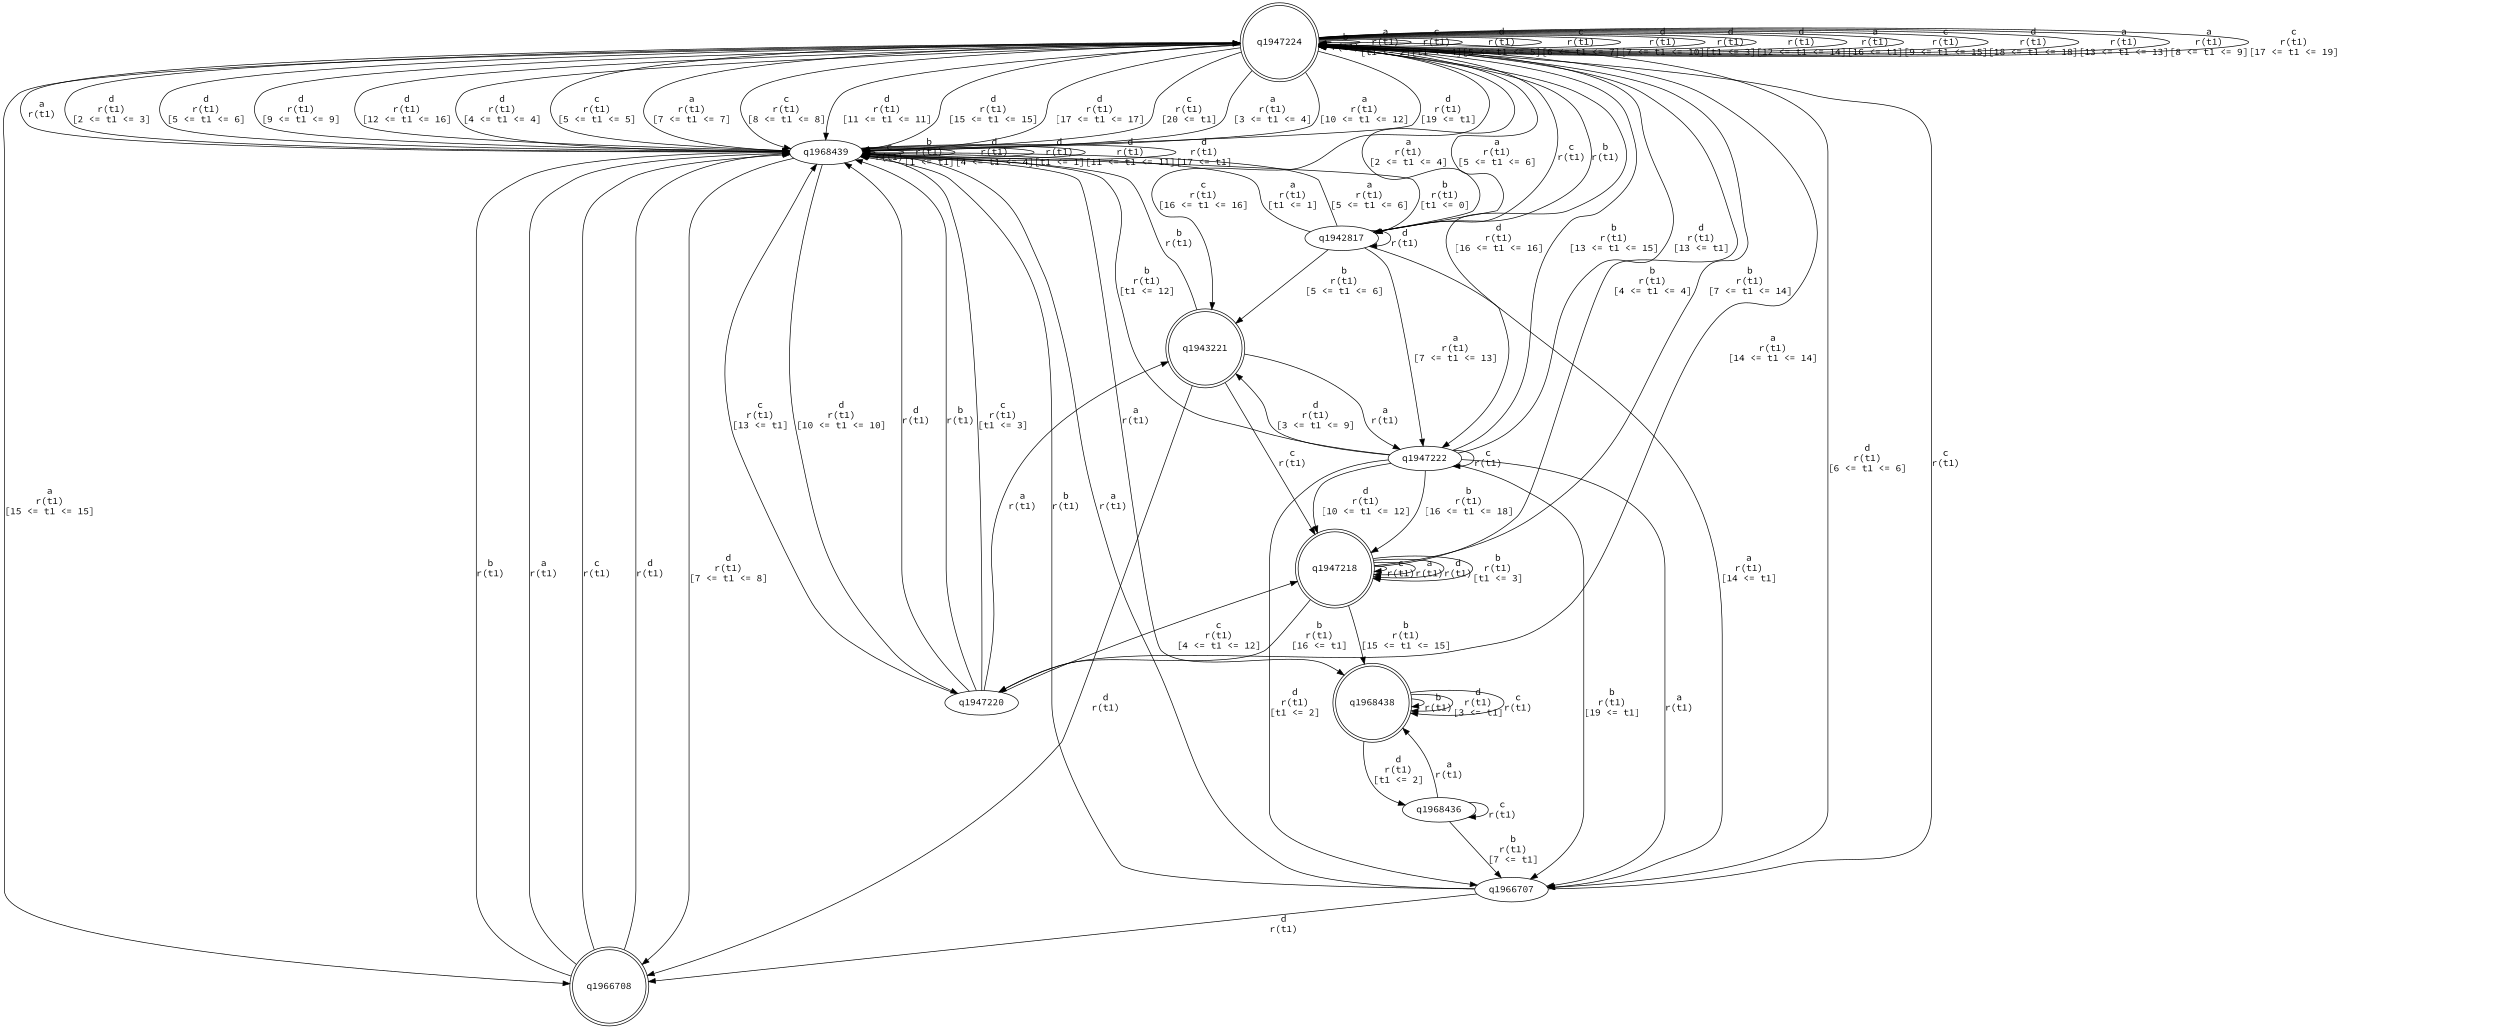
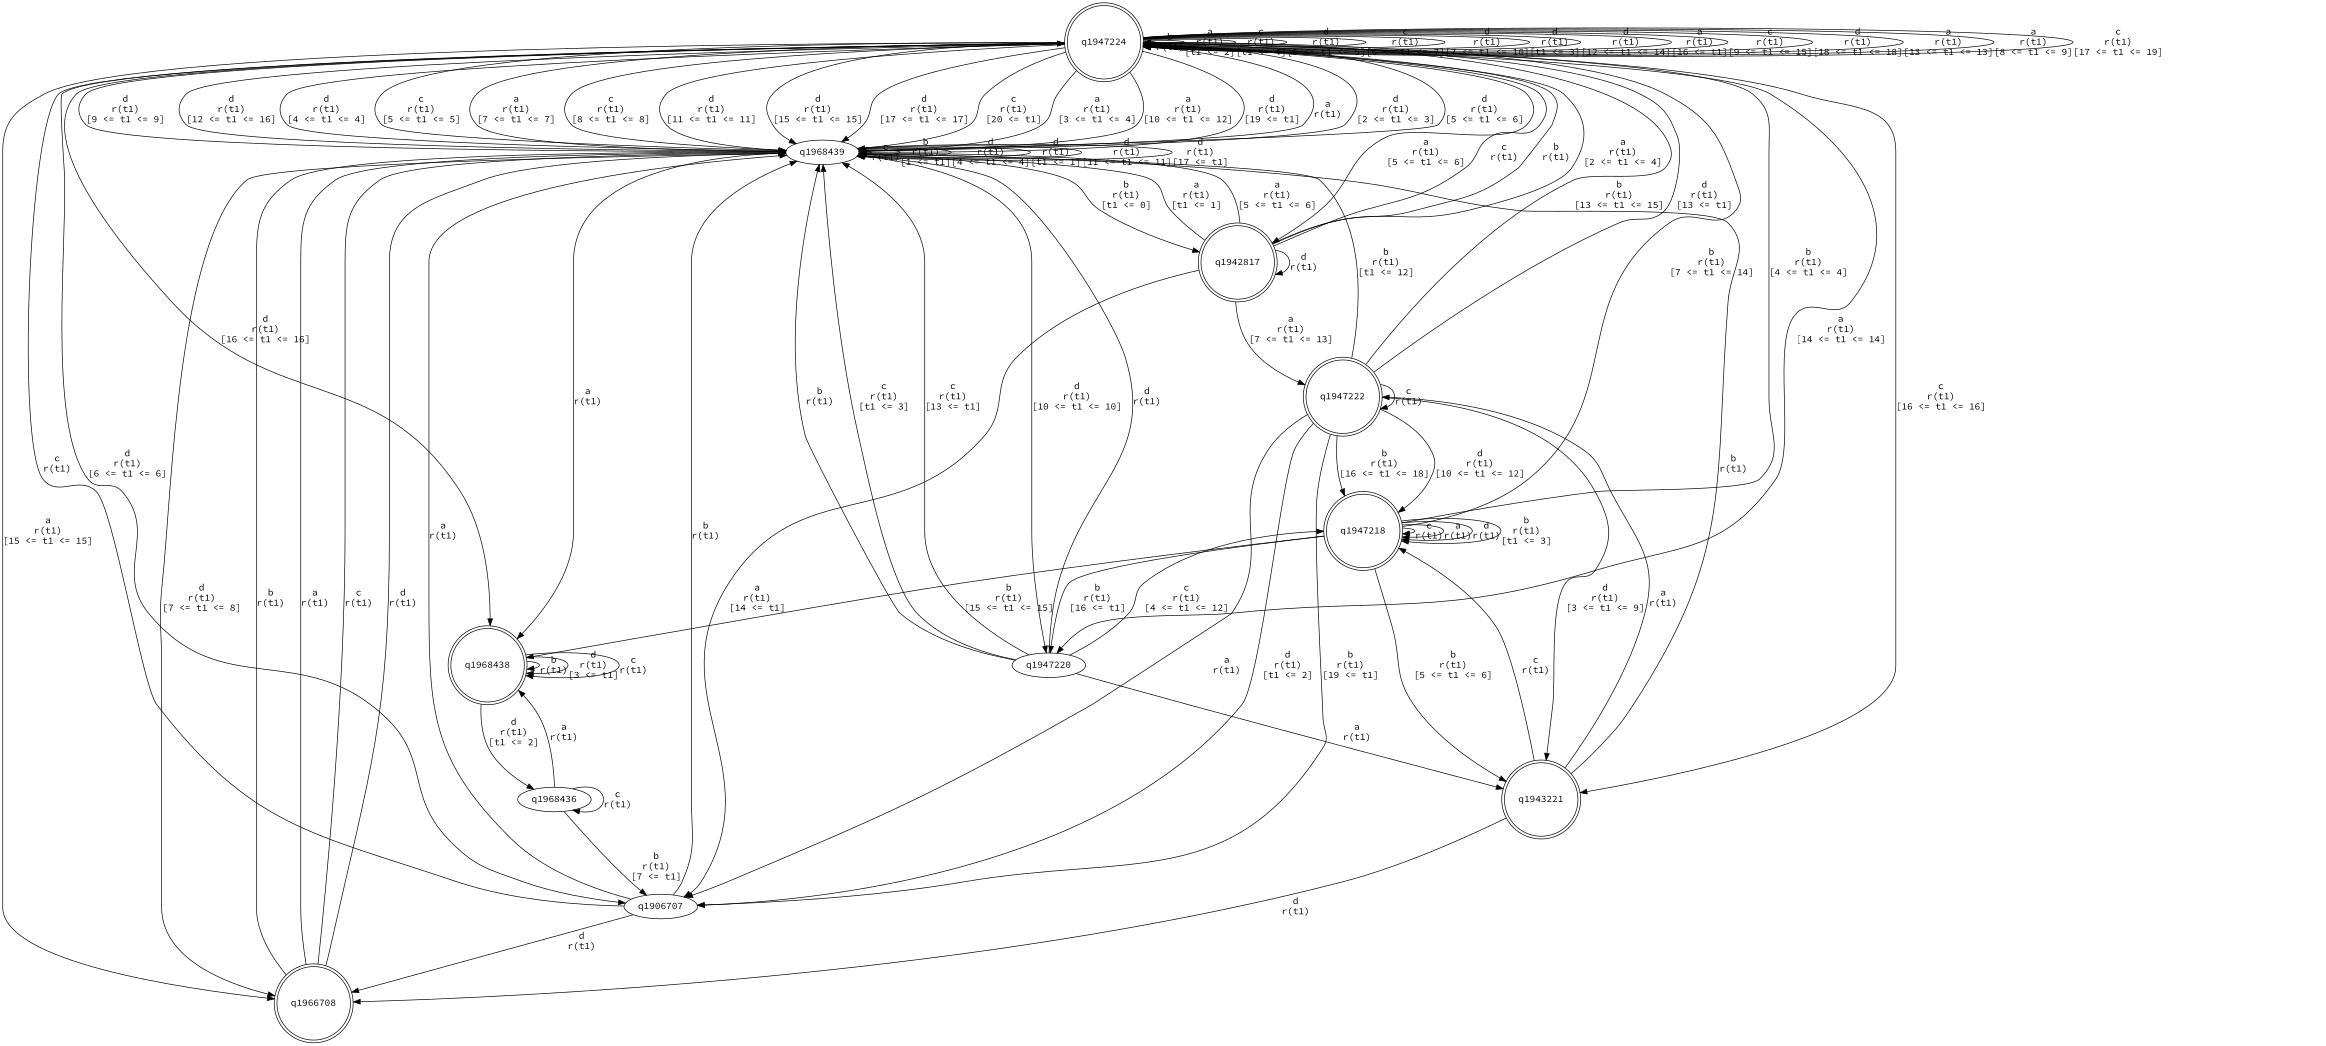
(1590, 200) -> (77, 173)
(1342, 238) -> (1238, 262)
(1285, 284) -> (1407, 693)
(1425, 458) -> (1343, 397)
(1511, 890) -> (661, 907)
